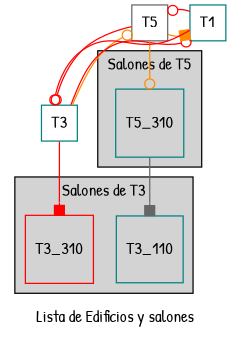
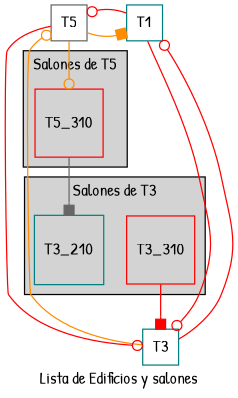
(150, 123) -> (69, 123)
(59, 169) -> (161, 302)
(150, 249) -> (69, 250)
